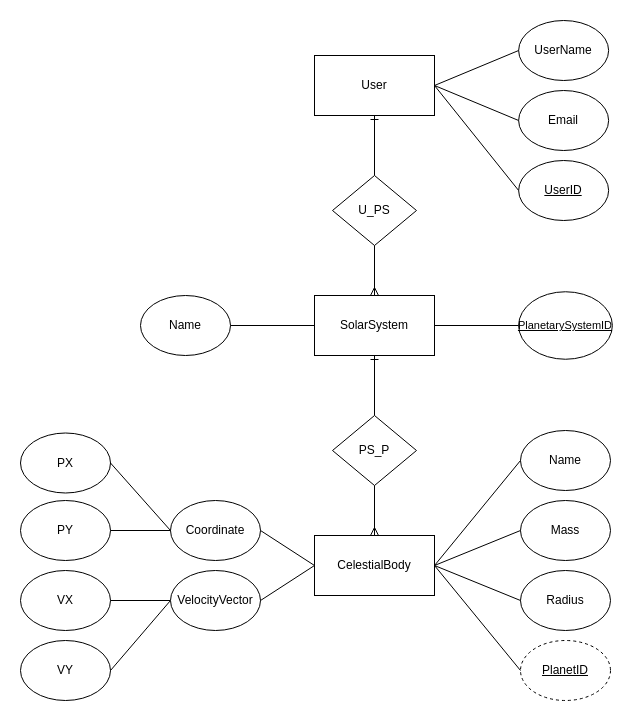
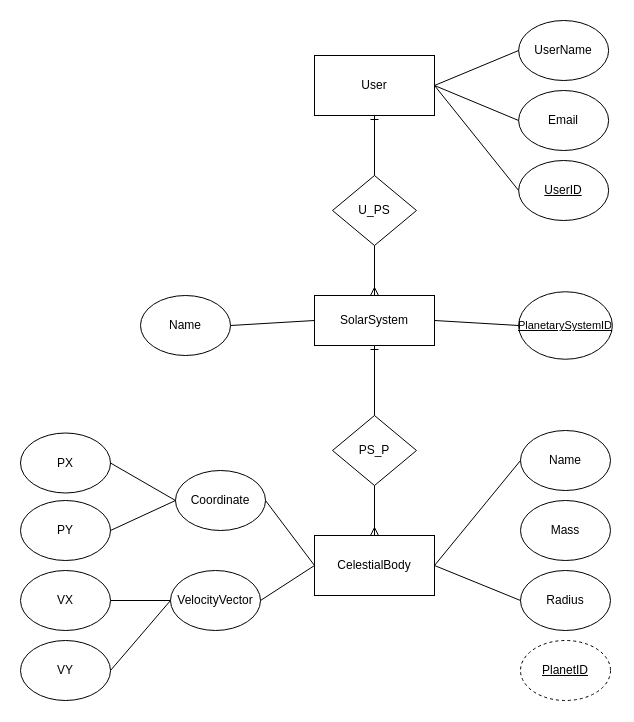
(375, 326) -> (375, 321)
(216, 531) -> (221, 501)
(479, 547) -> none
(478, 619) -> none
